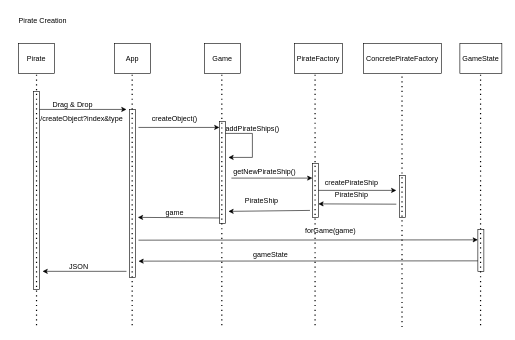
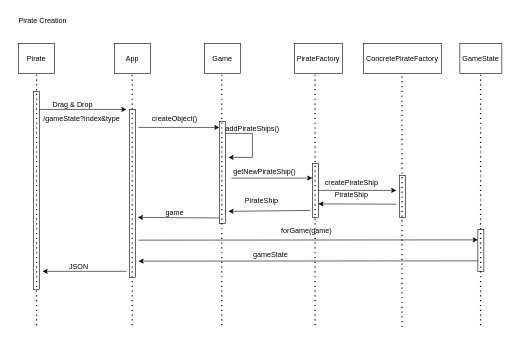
(82, 119) -> (82, 119)
(330, 231) -> (306, 231)
